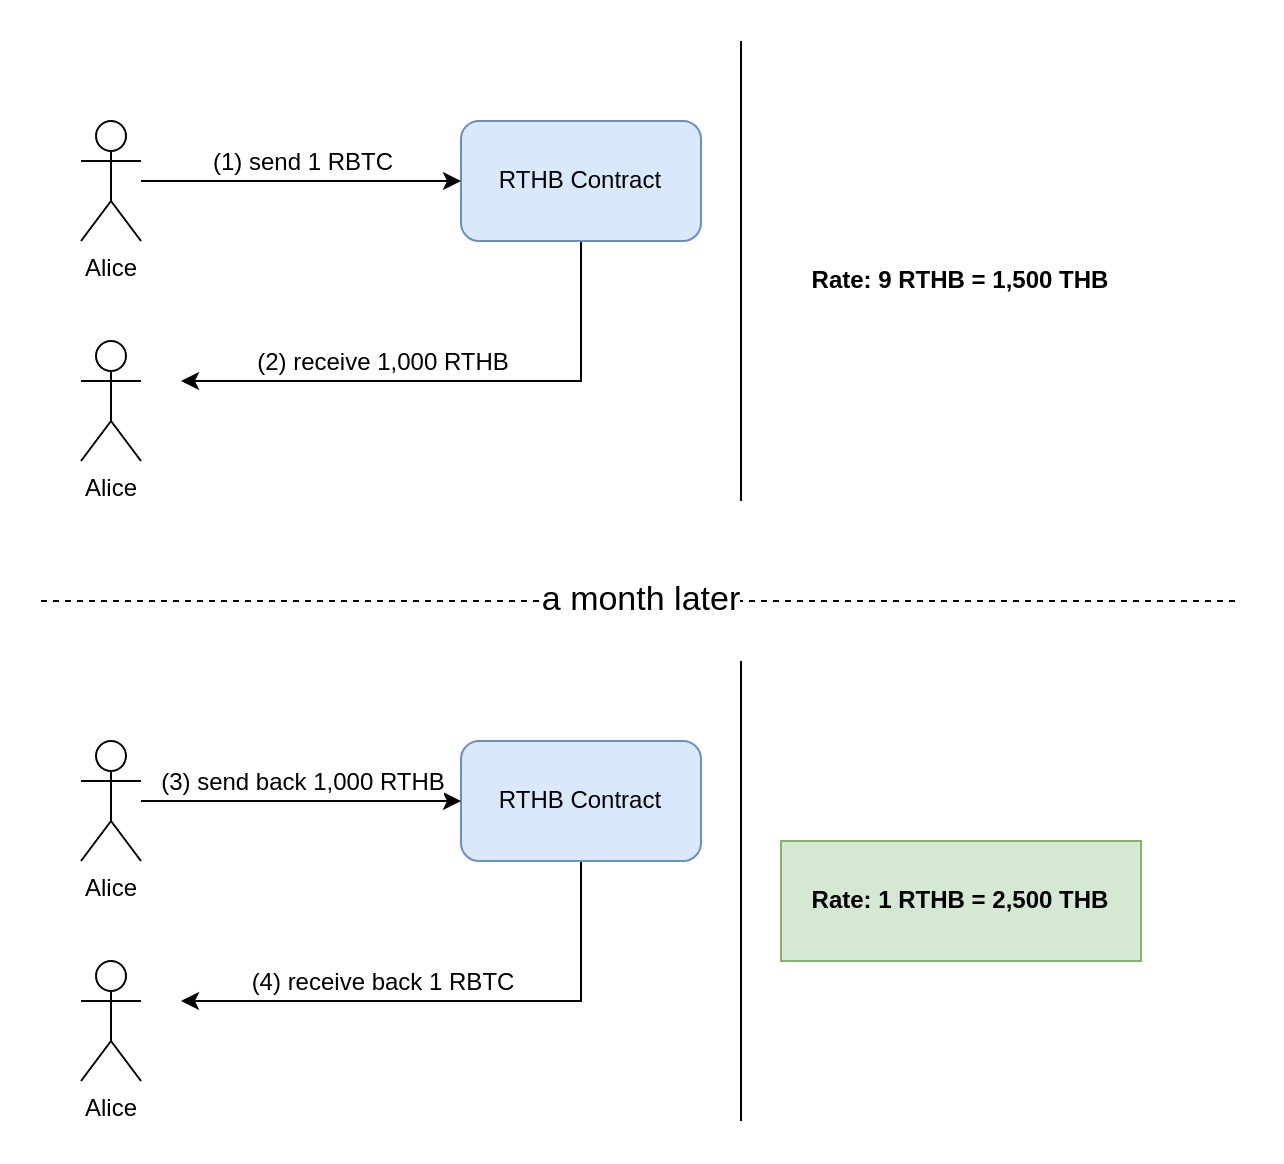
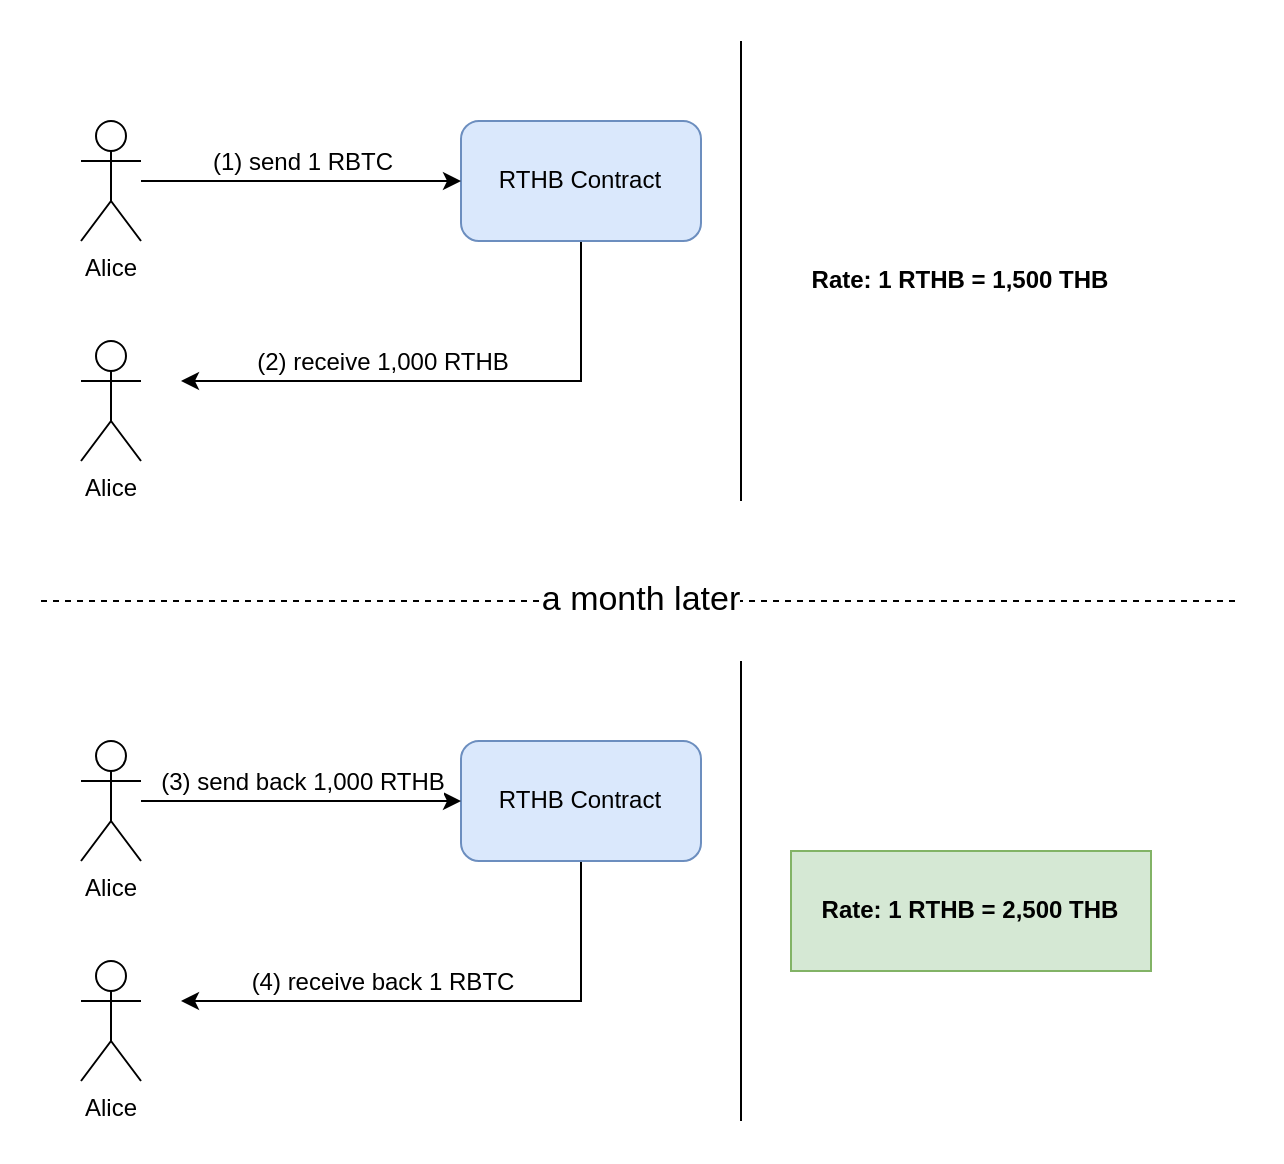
(961, 281) -> (961, 281)
(961, 901) -> (971, 911)
